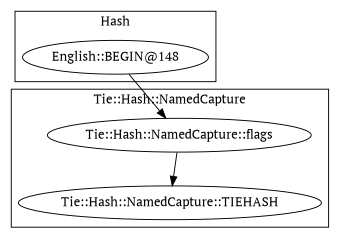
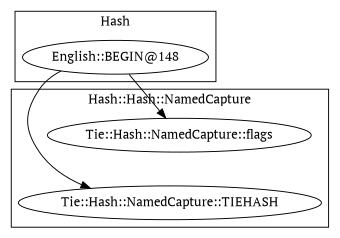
(170, 100) -> (170, 100)
(175, 164) -> (30, 133)
